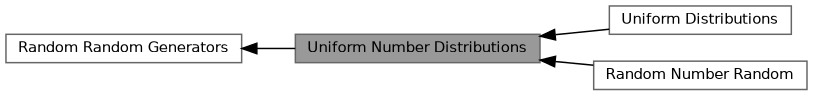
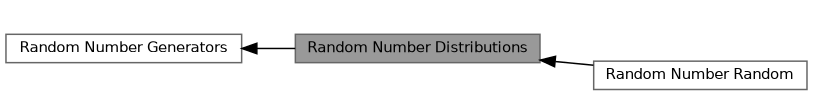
(700, 20) -> none
(124, 48) -> (124, 48)
(418, 48) -> (418, 48)
